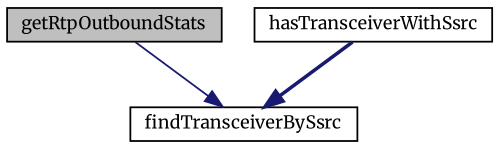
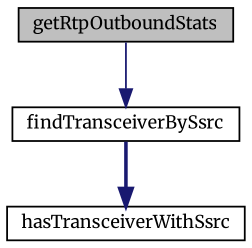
(316, 69) -> (126, 165)
